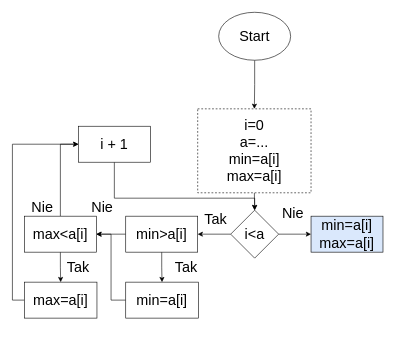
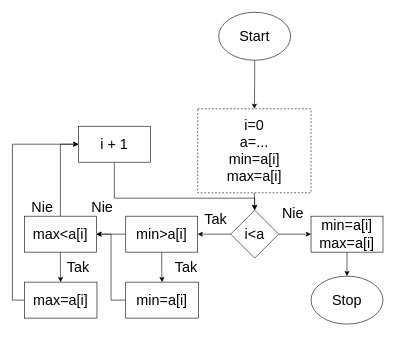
(347, 234) -> (347, 234)
none -> (347, 270)
none -> (347, 300)
